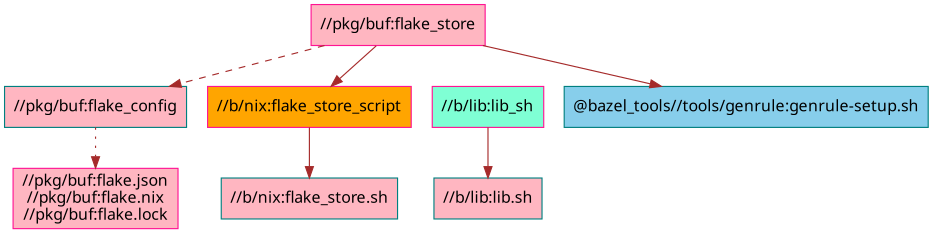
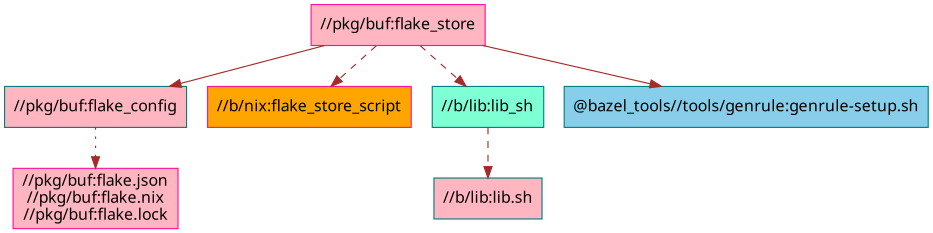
(358, 62) -> (358, 62)
none -> (439, 62)
(253, 64) -> (253, 64)
(488, 107) -> (488, 107)
(488, 147) -> (488, 147)
(309, 198) -> none
